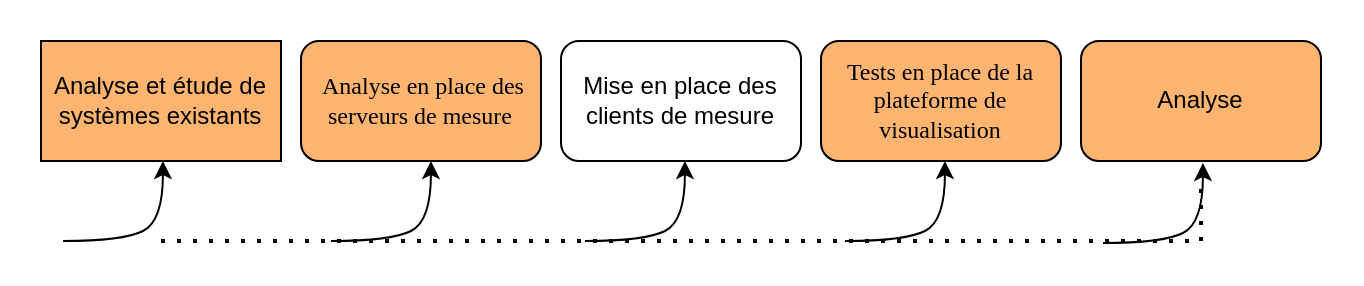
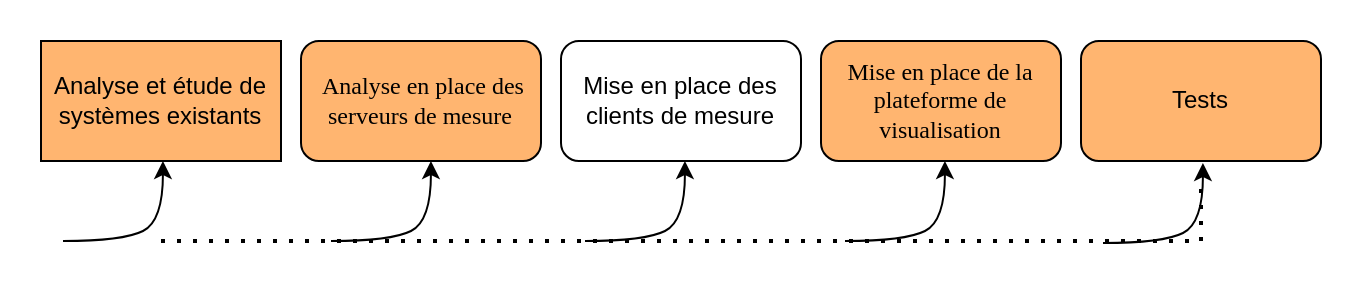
(941, 101) -> (941, 101)
(1201, 101) -> (1201, 101)
